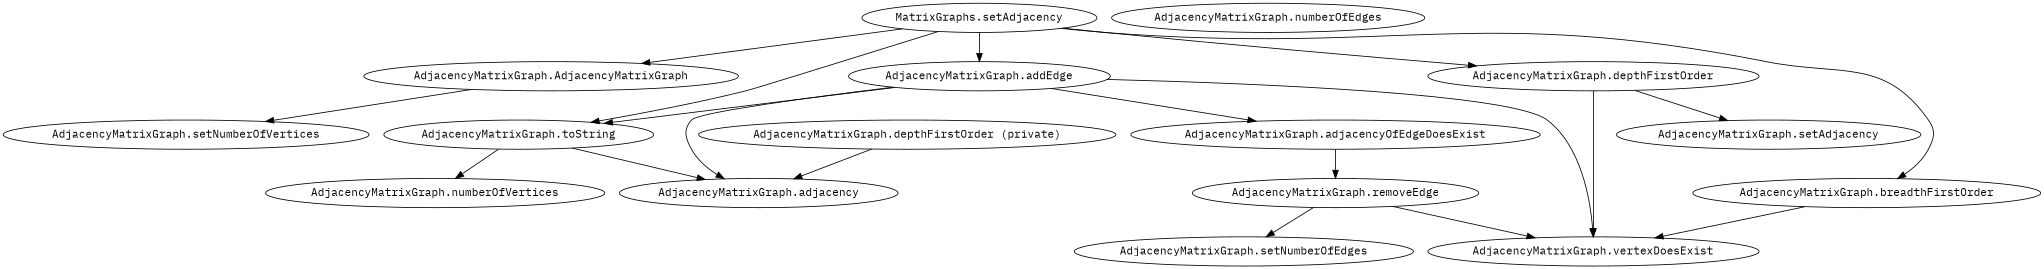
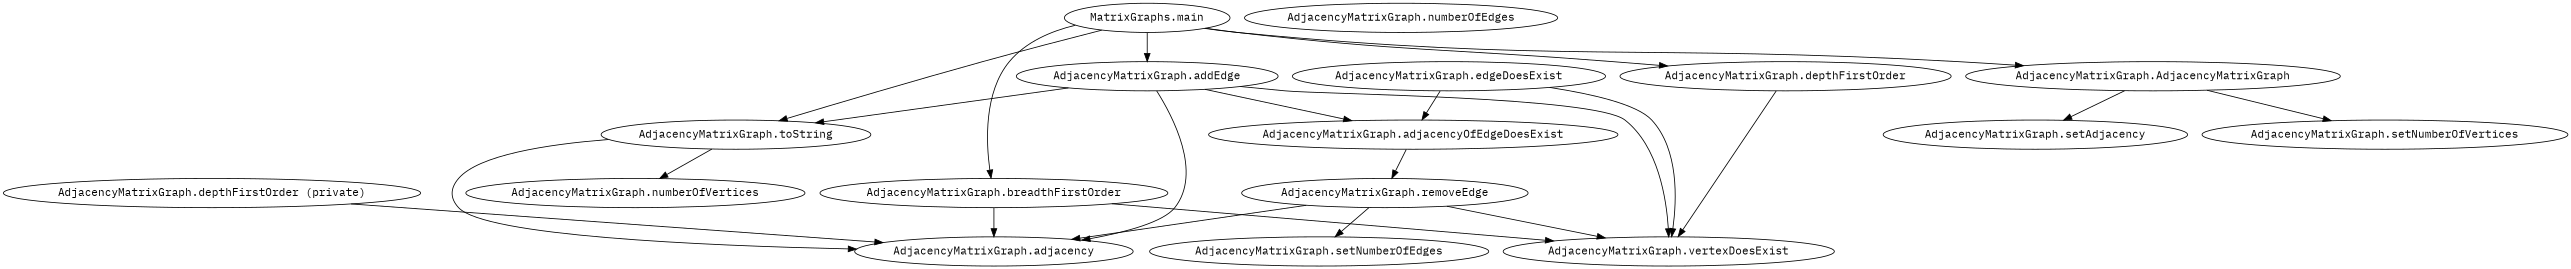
(979, 18) -> (1147, 18)
none -> (1449, 76)
(1677, 104) -> (2098, 104)
none -> (994, 218)
none -> (1193, 222)
